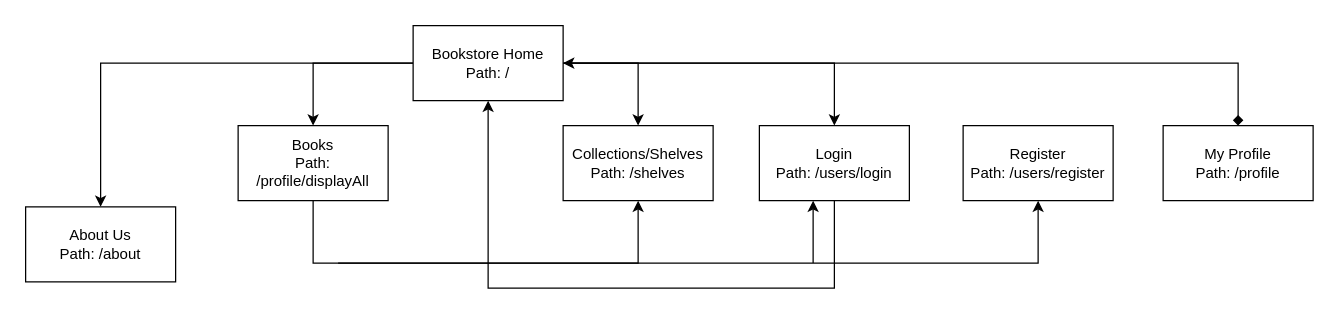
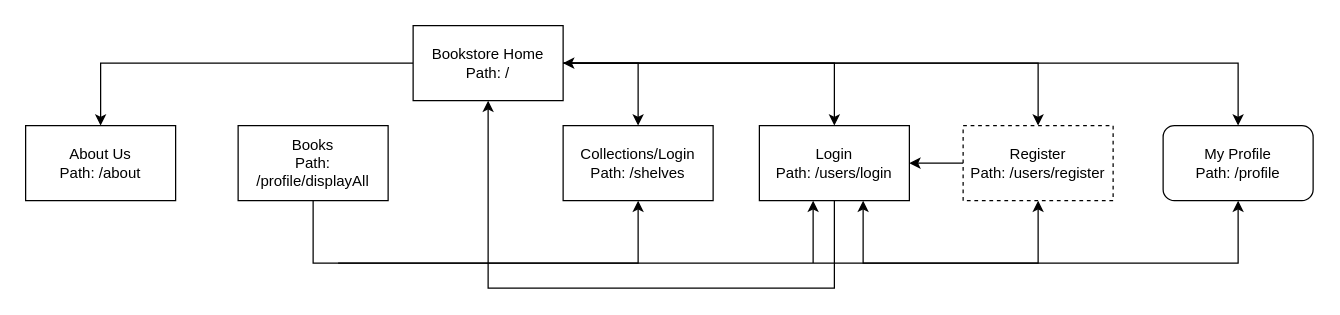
(313, 91) -> none
none -> (1038, 91)
(1238, 115) -> (1238, 116)
(638, 163) -> (638, 163)
none -> (941, 163)
(1038, 163) -> (1038, 163)
(1238, 163) -> (1238, 163)
(101, 244) -> (101, 163)
none -> (1166, 263)
